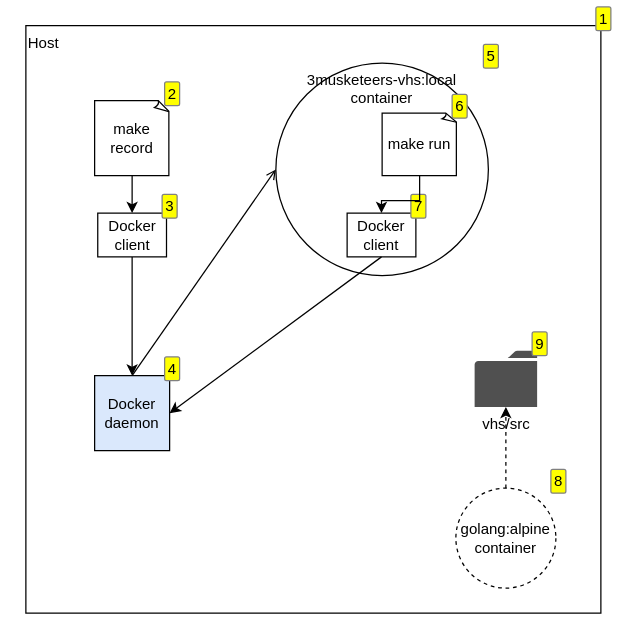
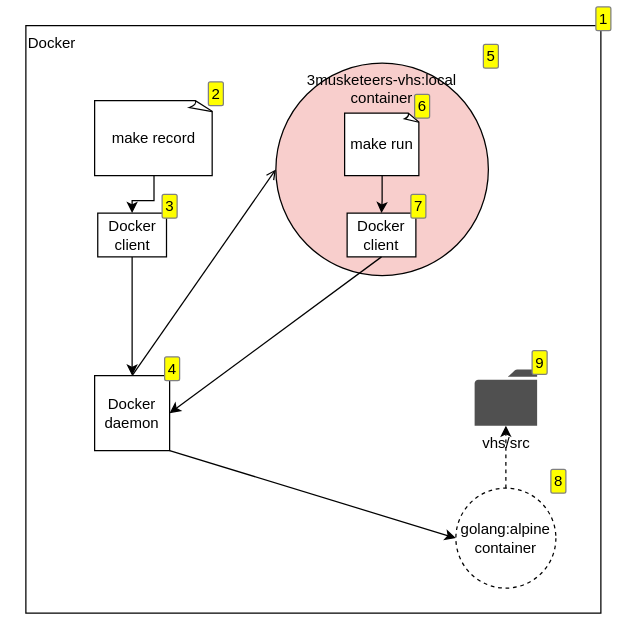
(45, 43) -> (53, 43)
(382, 90) -> (382, 90)
(132, 138) -> (154, 138)
(419, 144) -> (382, 144)
(506, 379) -> (506, 398)
(132, 413) -> (132, 413)
none -> (308, 493)
